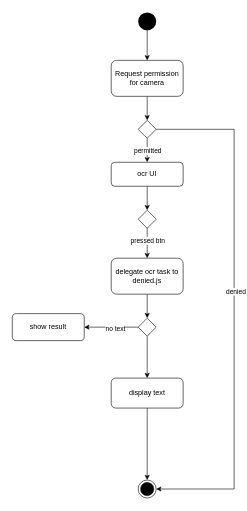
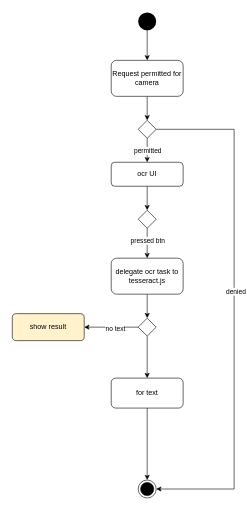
(147, 78) -> (147, 78)
(147, 276) -> (147, 276)
(48, 327) -> (48, 327)
(147, 393) -> (147, 393)
